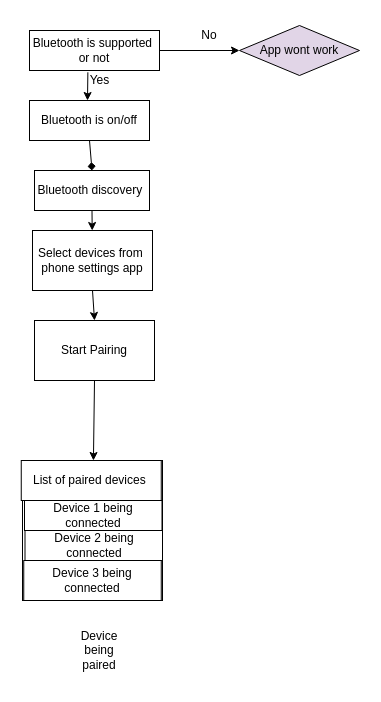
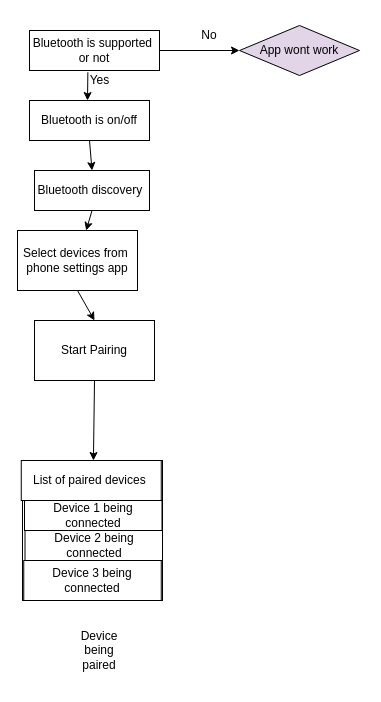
(91, 161) -> (91, 162)
(93, 261) -> (78, 261)
